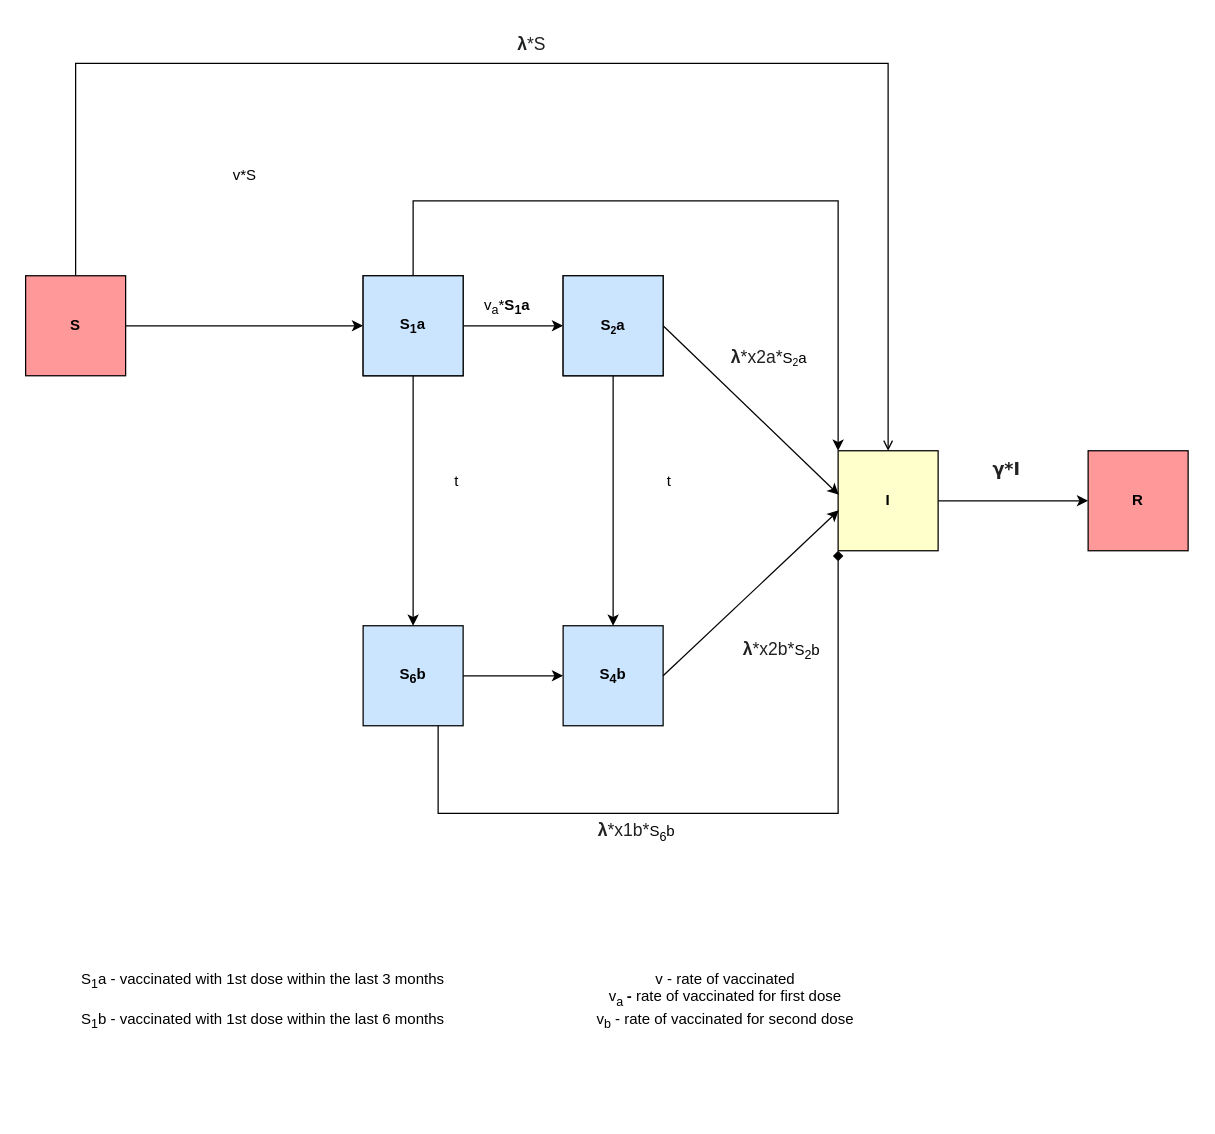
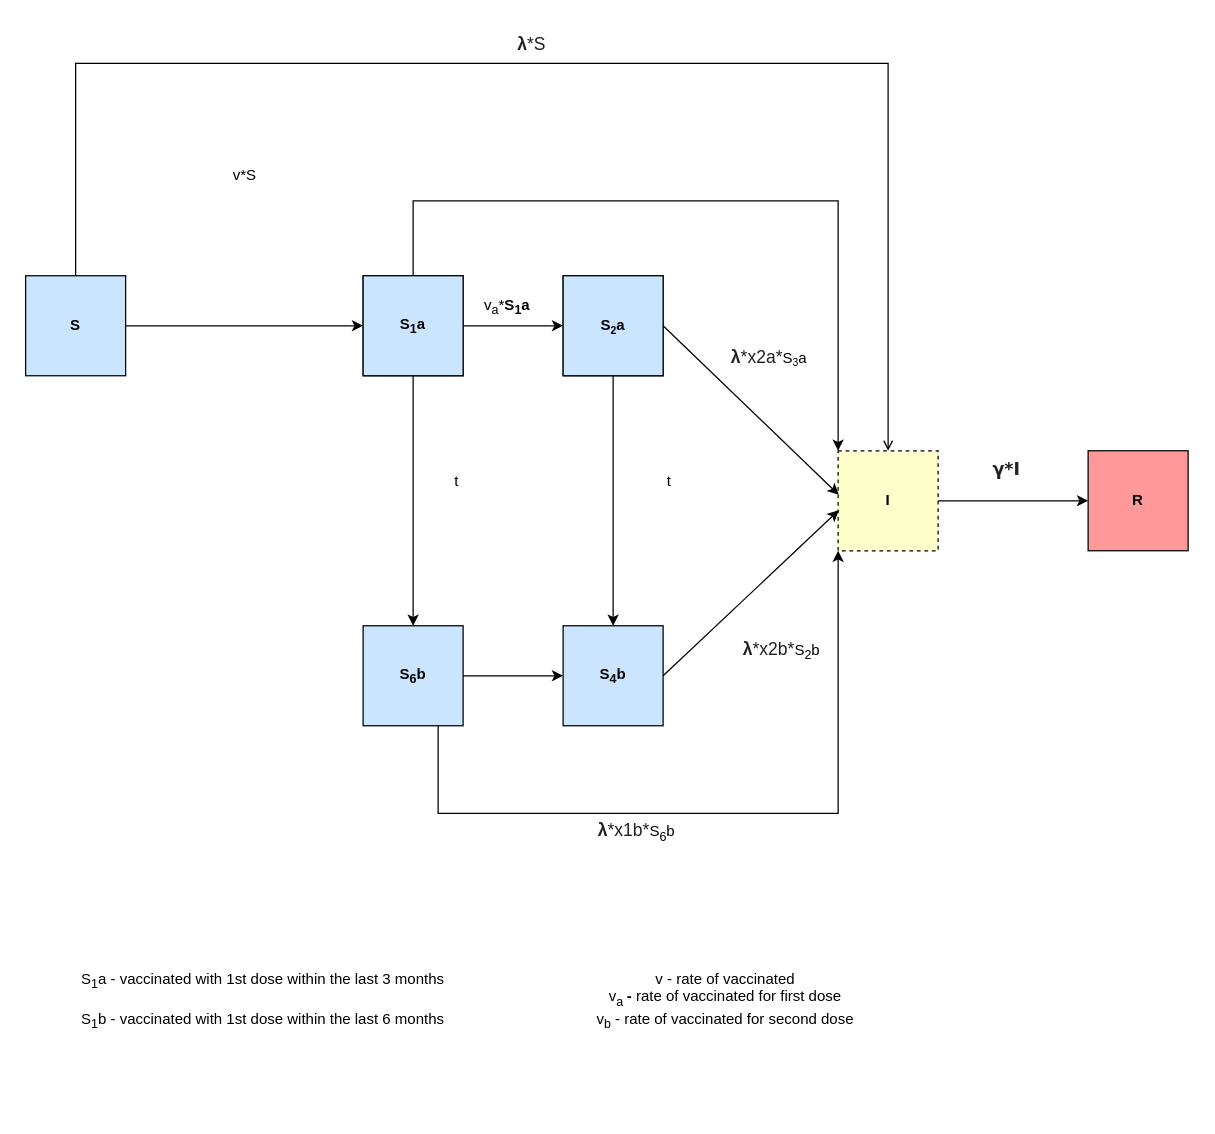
(76, 326) -> (76, 326)
(769, 357) -> (769, 357)
(888, 501) -> (888, 501)
(838, 561) -> (838, 561)
